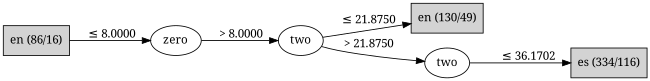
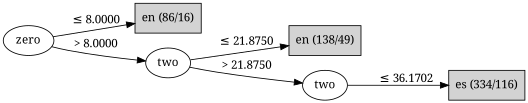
(447, 18) -> (325, 41)
(106, 41) -> (90, 31)
